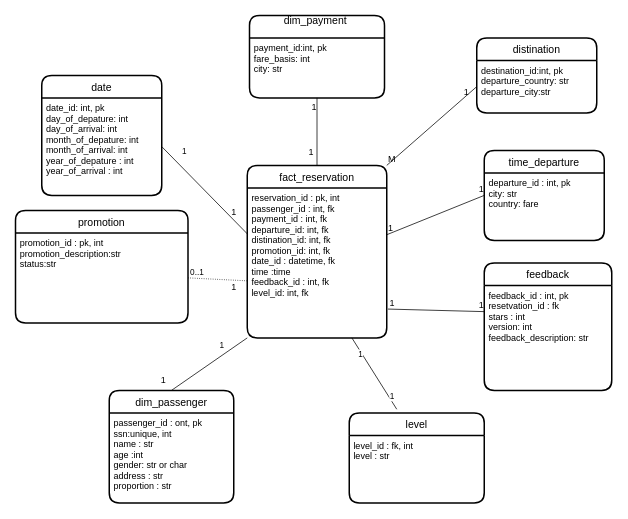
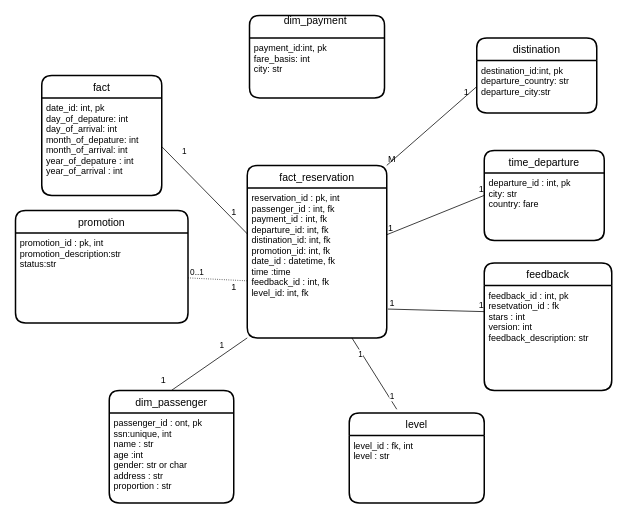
(101, 87) -> (101, 87)
(317, 132) -> none
